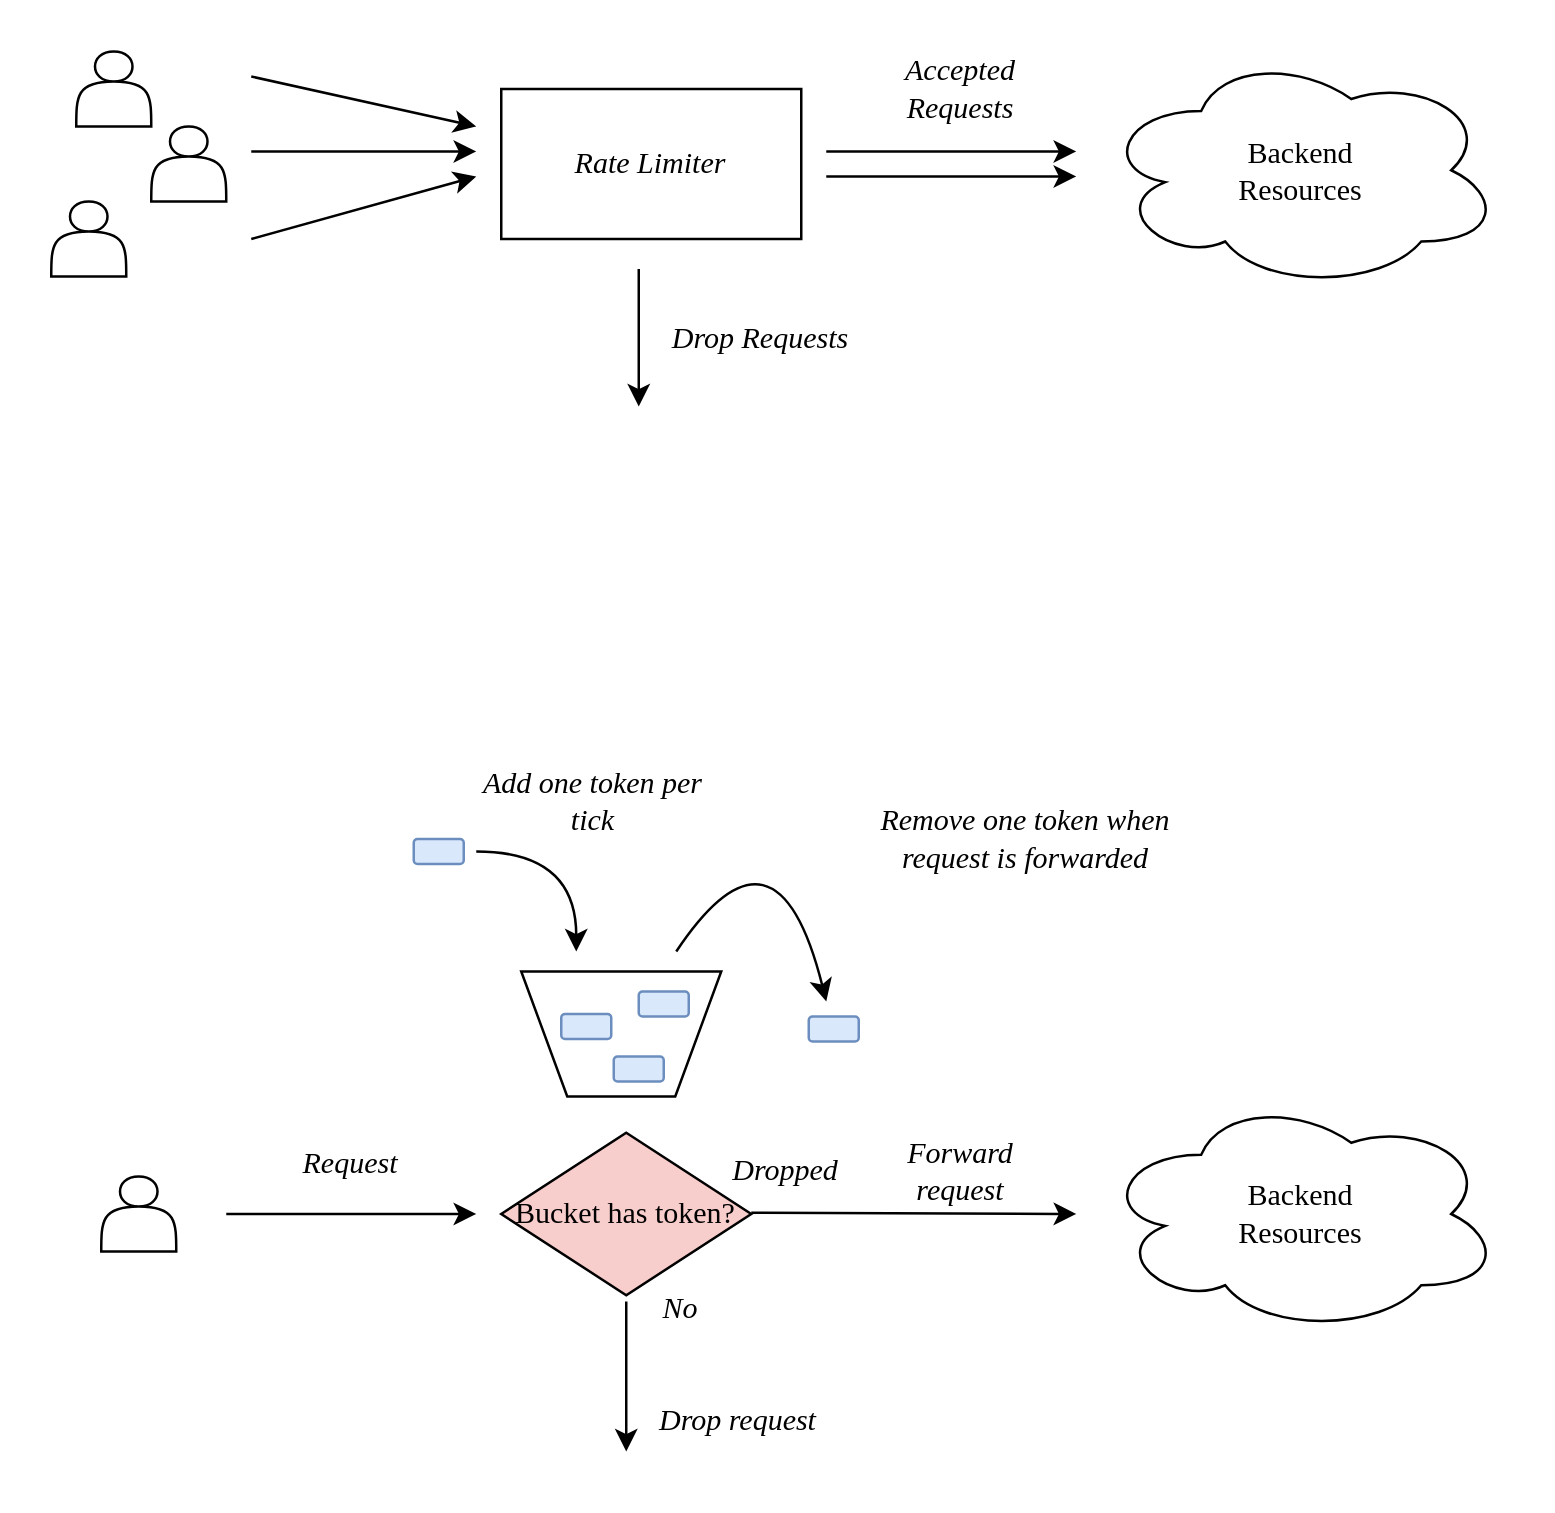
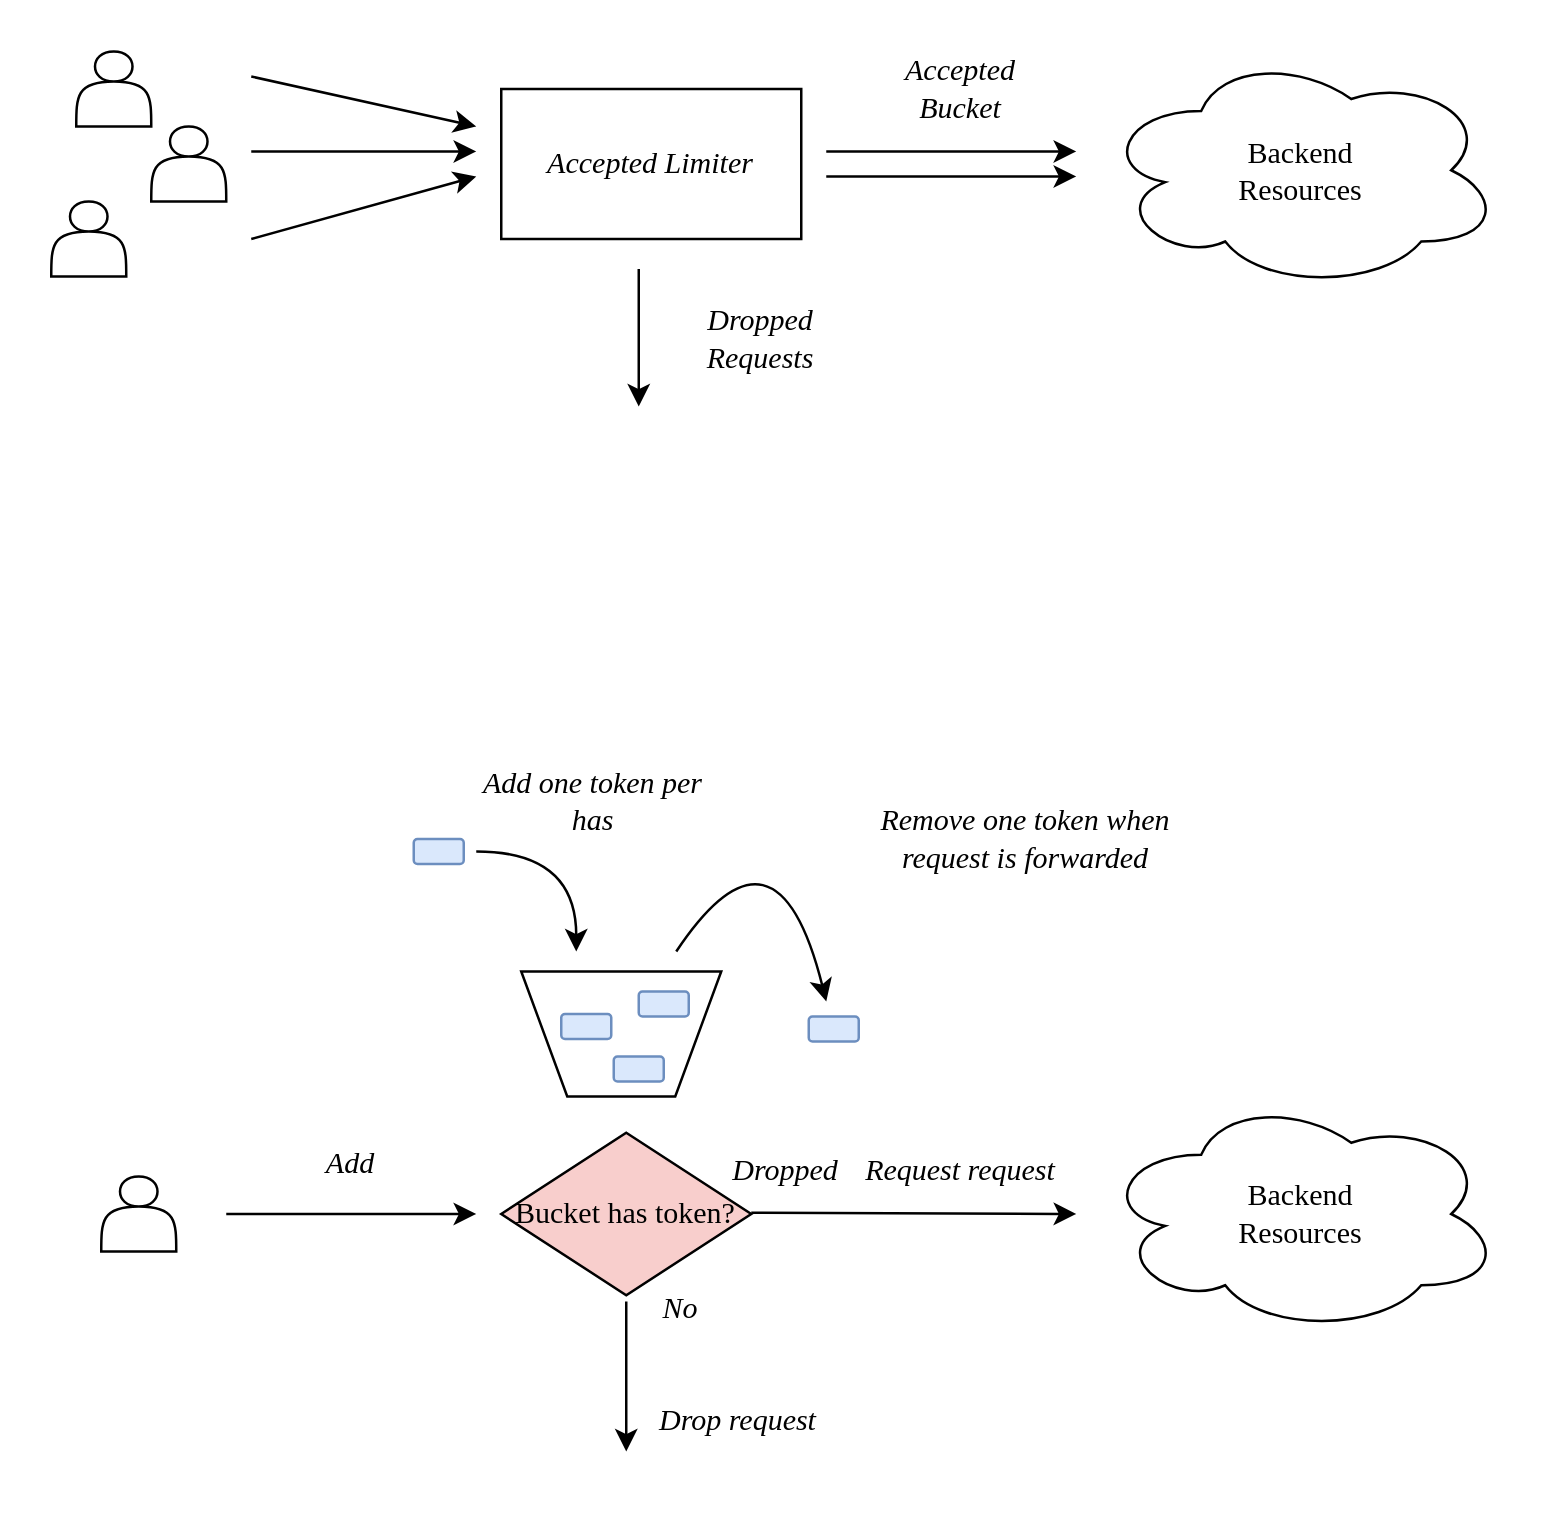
(961, 89) -> (961, 89)
(651, 164) -> (651, 164)
(761, 339) -> (761, 339)
(594, 801) -> (594, 801)
(351, 1164) -> (351, 1164)
(961, 1171) -> (961, 1171)
